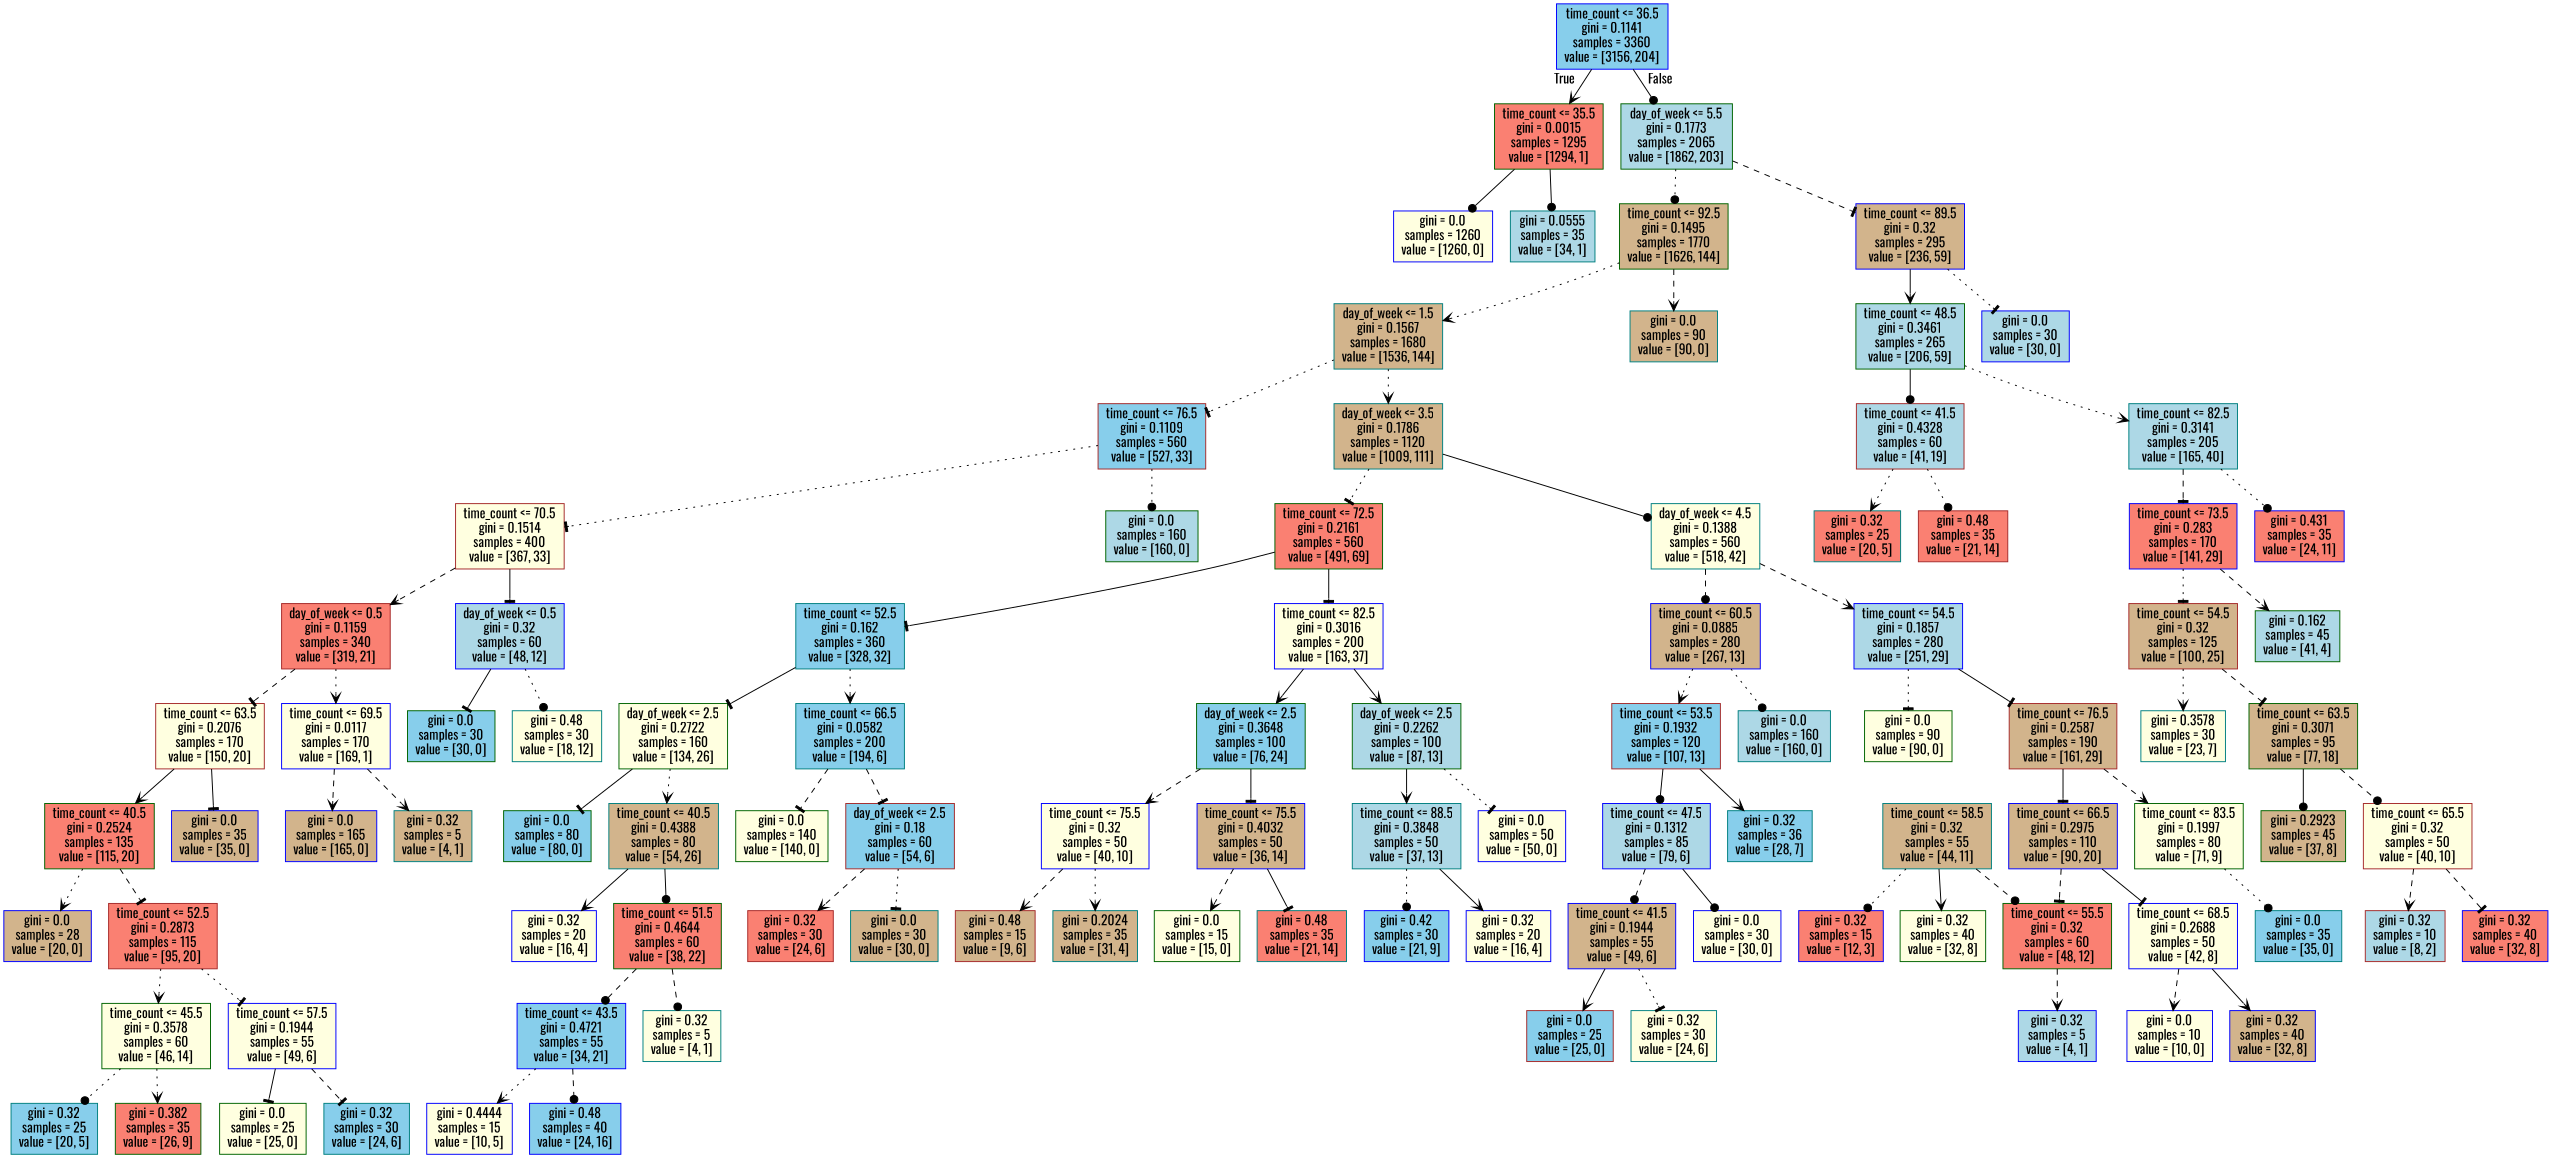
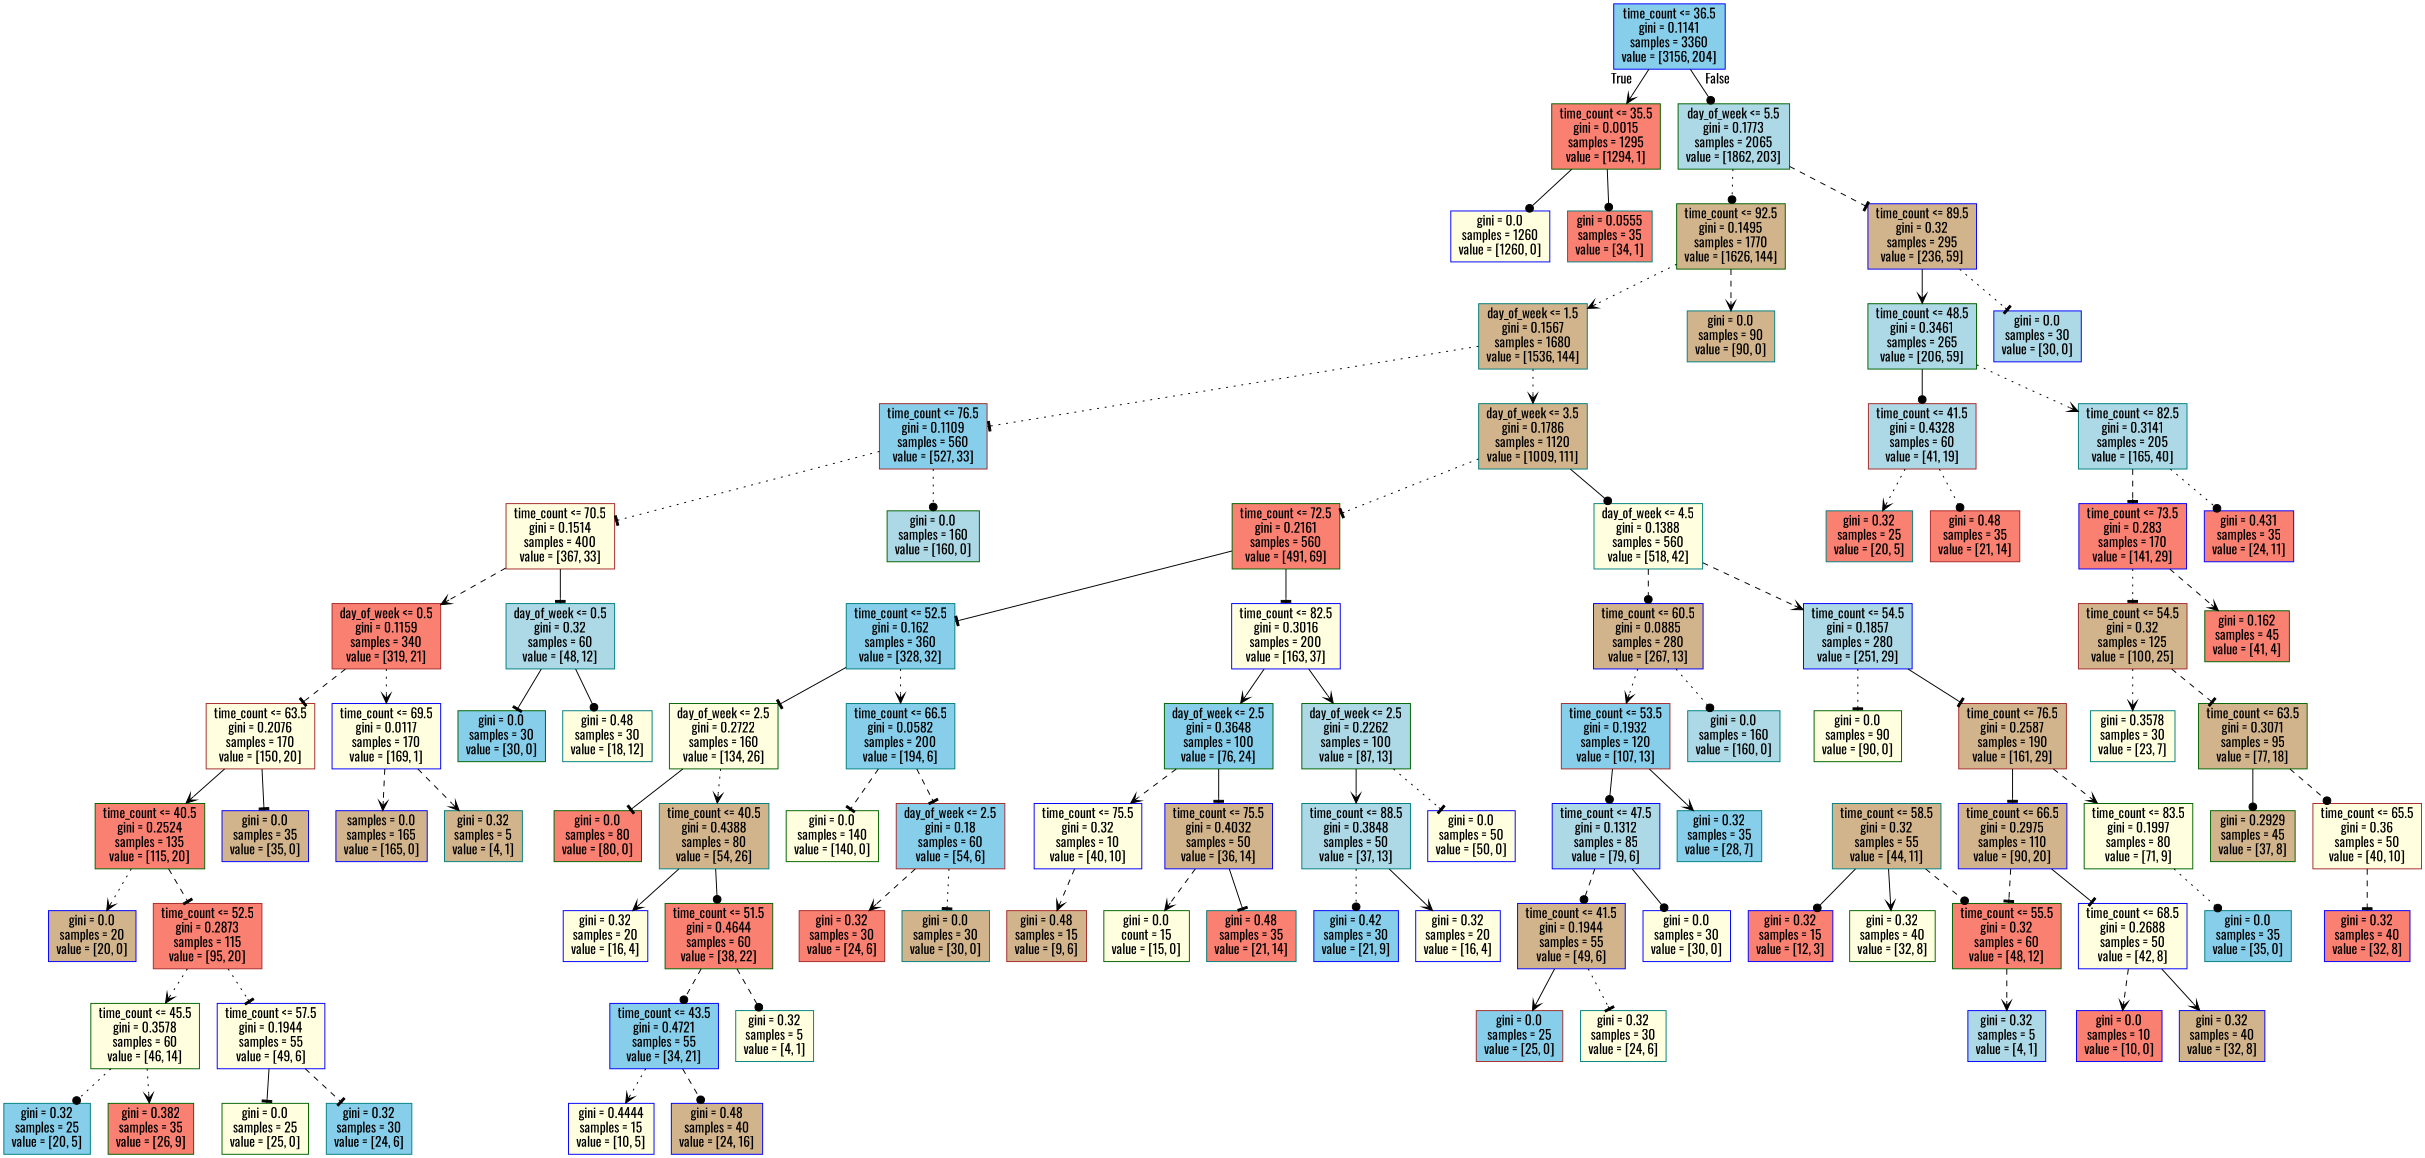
(1553, 236) -> (1610, 236)
(510, 636) -> (560, 636)
(2298, 636) -> (2247, 636)
(533, 686) -> (584, 686)
(331, 836) -> (382, 836)
(547, 836) -> (598, 836)
(1095, 836) -> (1088, 836)
(1770, 836) -> (1719, 836)
(2303, 836) -> (2253, 836)
(2418, 836) -> (2367, 836)
(1888, 887) -> (1838, 887)
(48, 936) -> (92, 936)
(1095, 936) -> none
(1197, 936) -> (1147, 936)
(2405, 936) -> none
(2170, 1036) -> (2119, 1036)
(575, 1129) -> (717, 1129)
